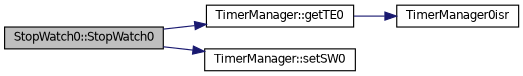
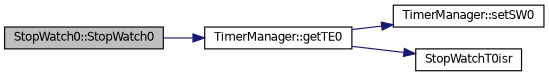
(458, 16) -> (469, 60)
(178, 48) -> (367, 28)
